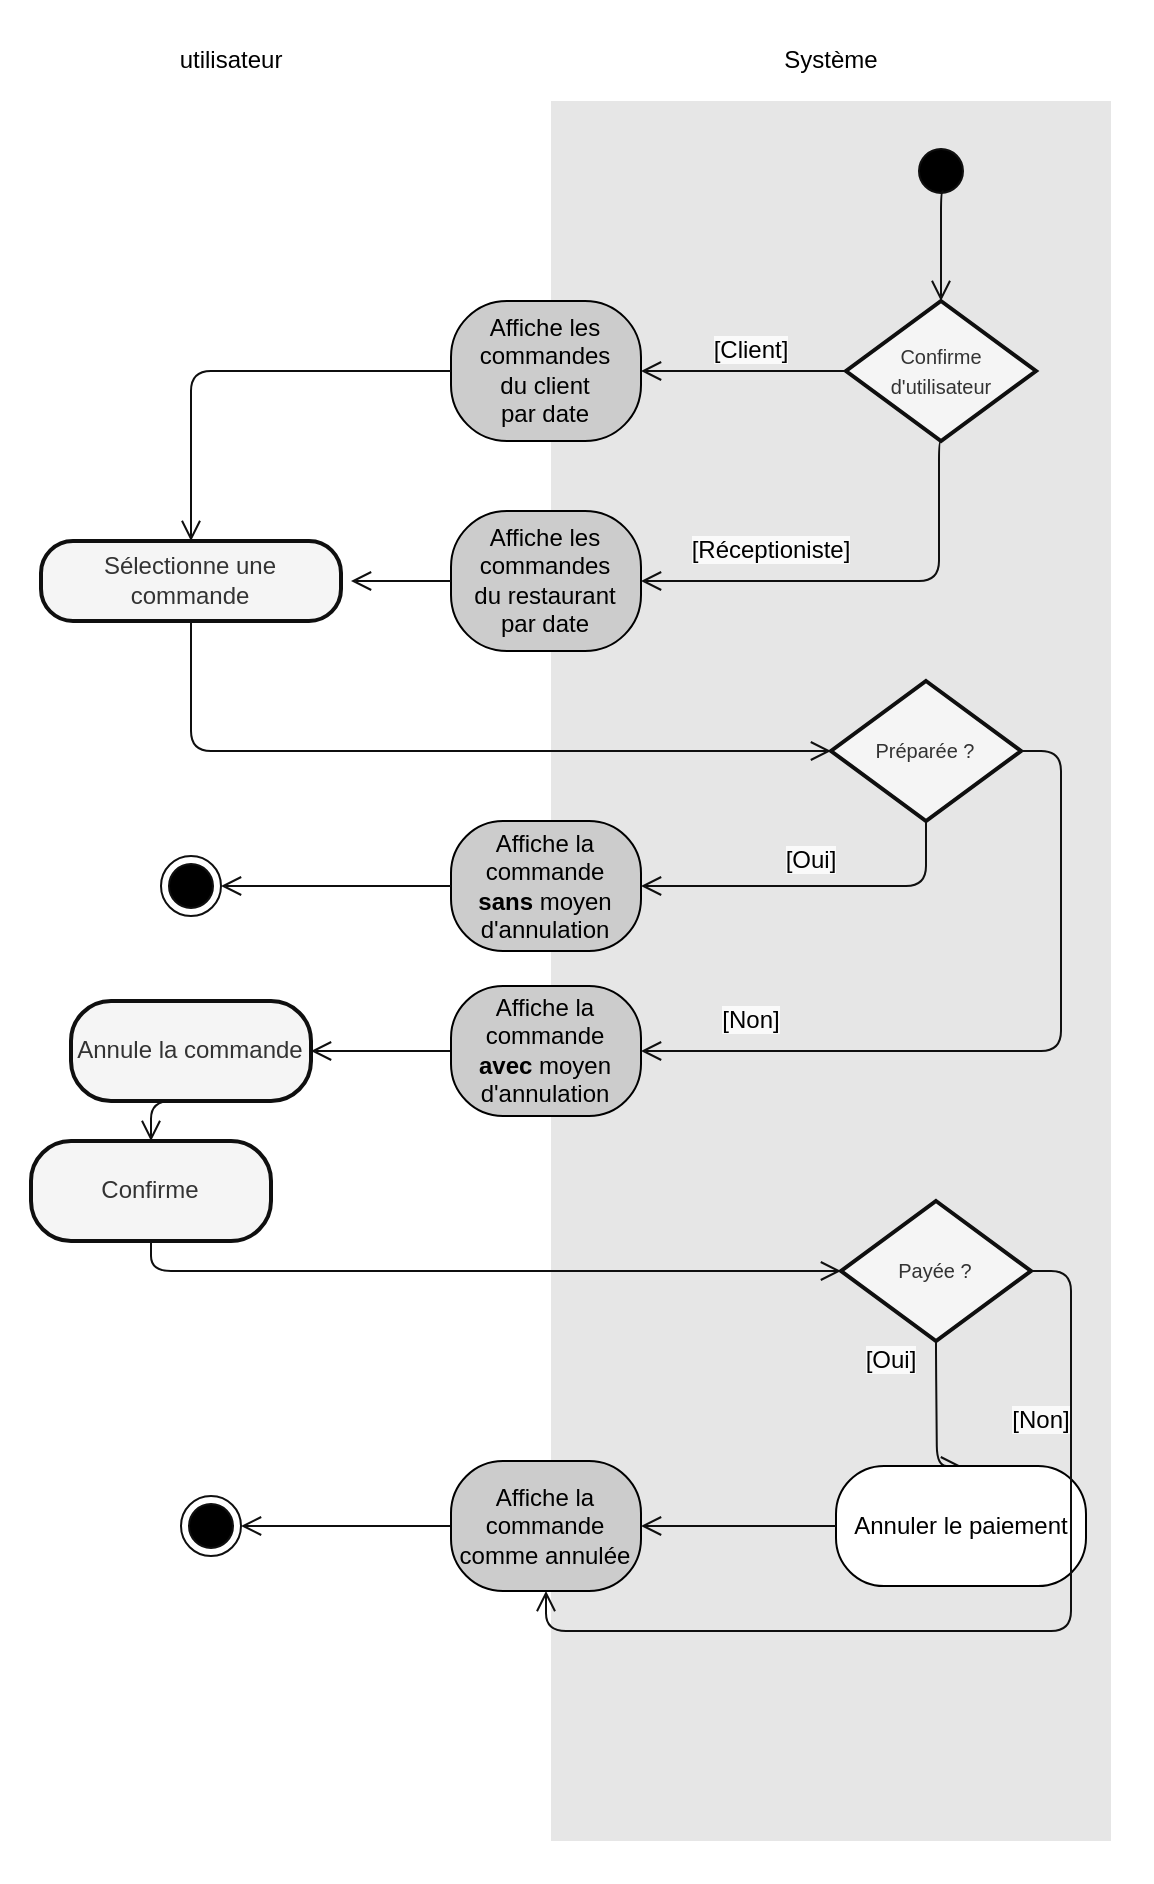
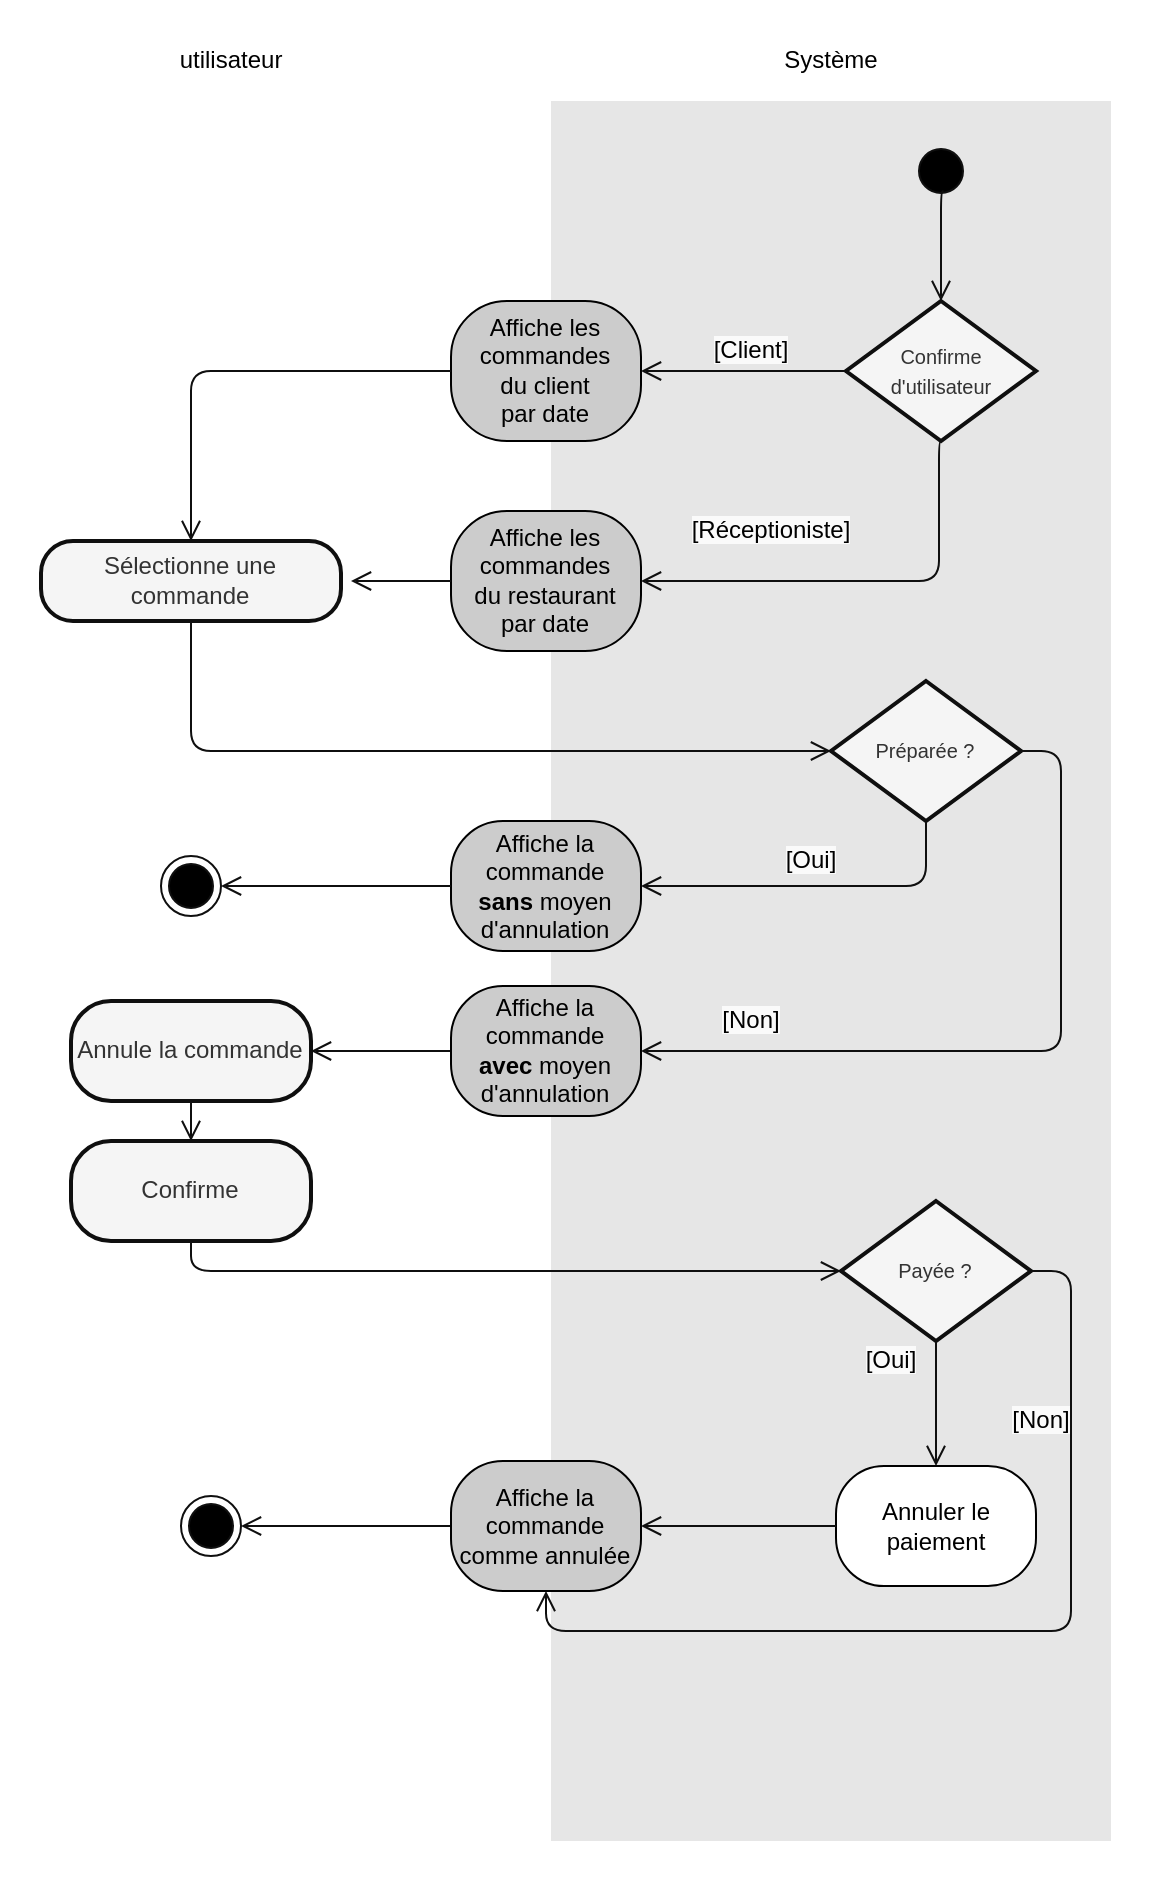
(771, 551) -> (771, 531)
(151, 1191) -> (191, 1191)
(961, 1526) -> (936, 1526)
